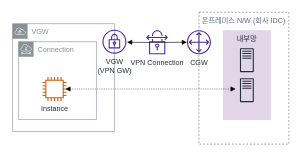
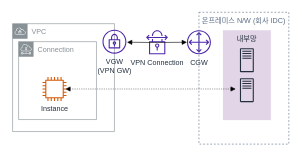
(38, 32) -> (38, 32)
